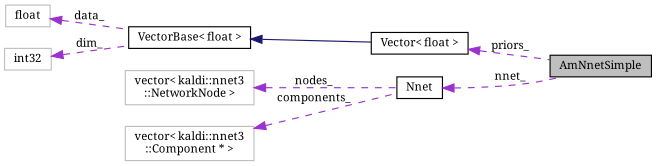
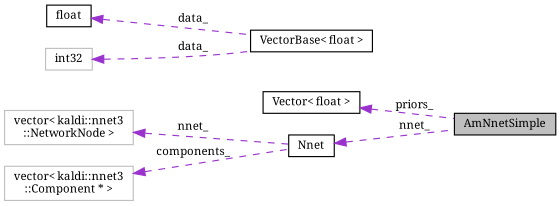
(28, 16) -> (69, 16)
(317, 41) -> none
(88, 44) -> (192, 47)
(313, 81) -> (192, 127)
